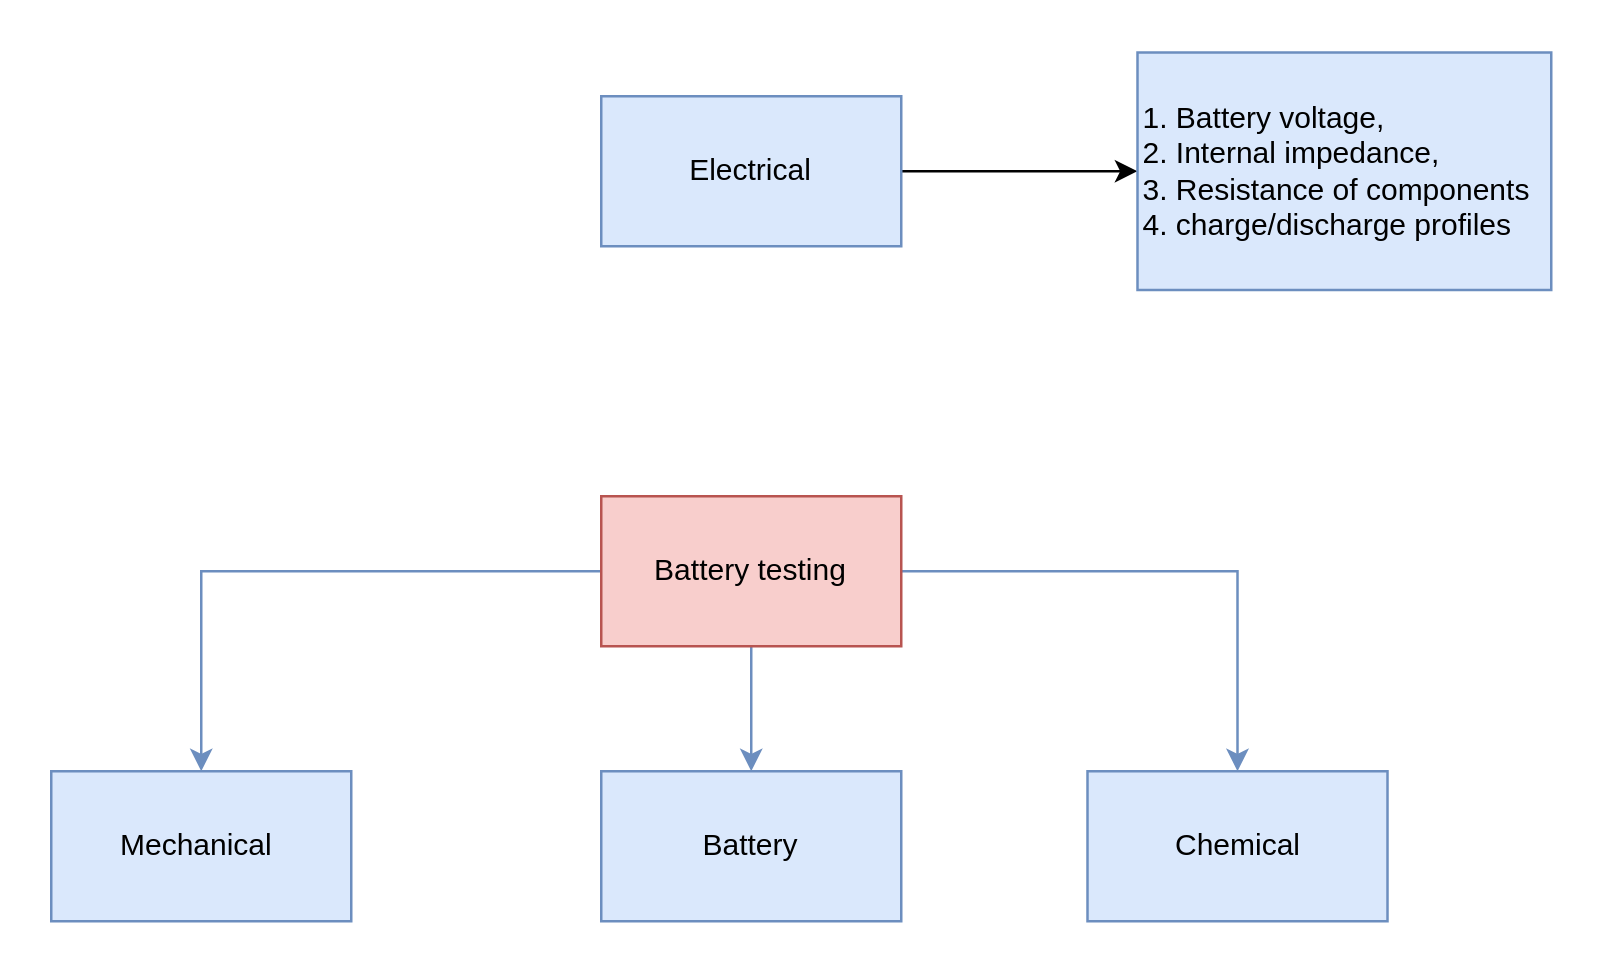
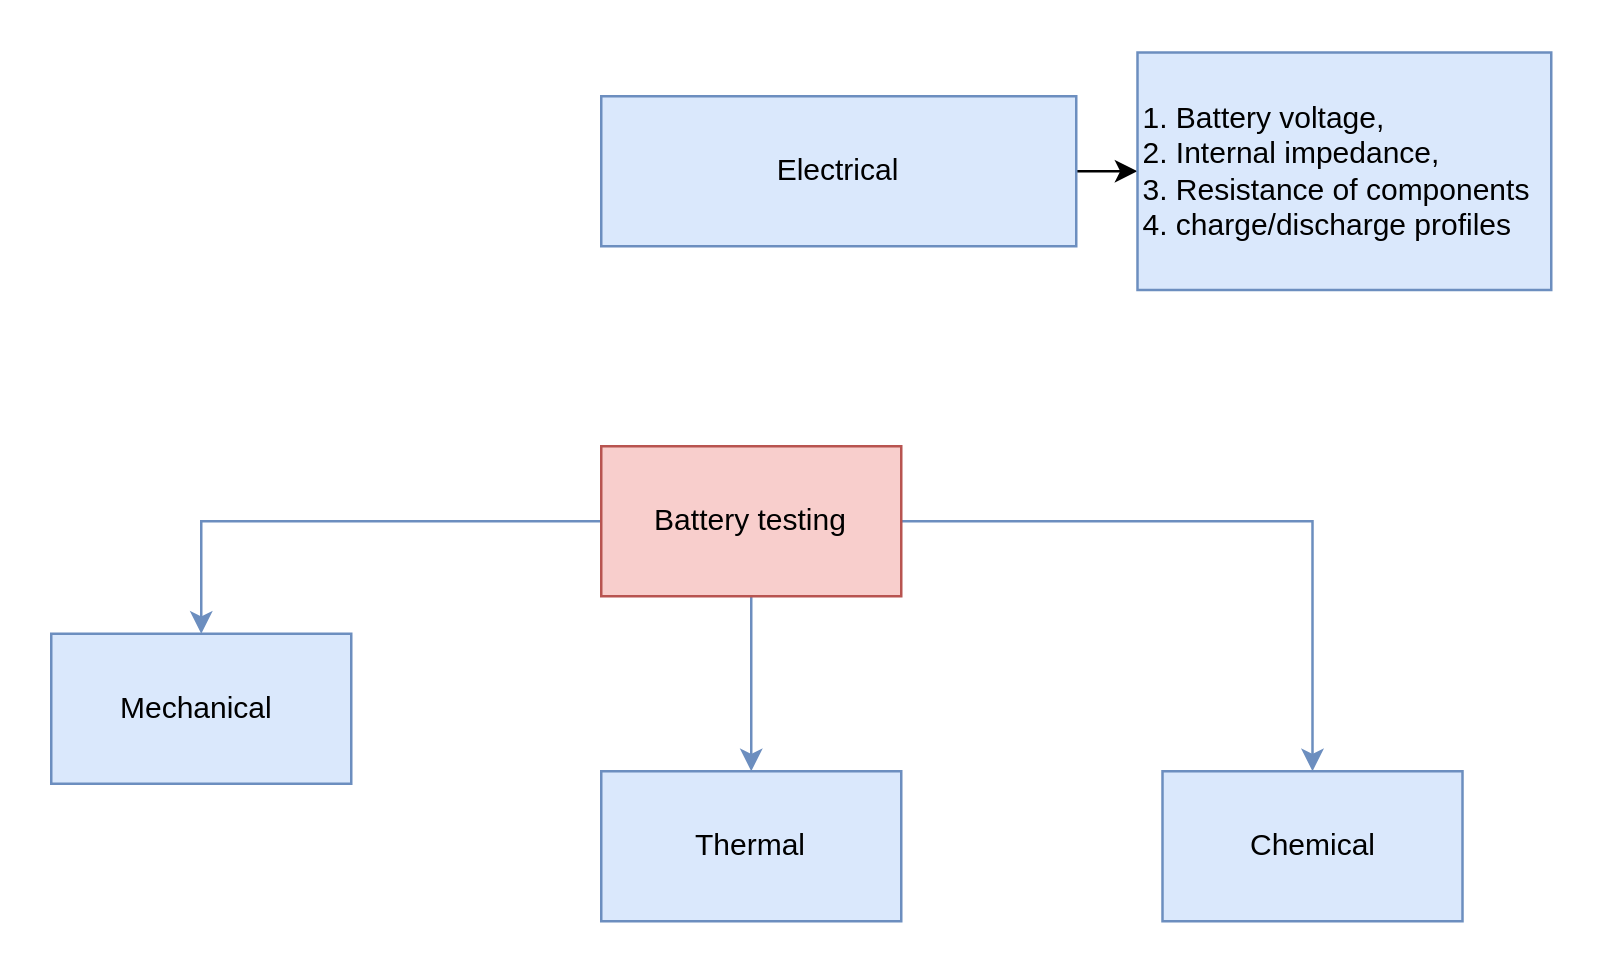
(751, 171) -> (839, 171)
(751, 571) -> (751, 521)
(201, 846) -> (201, 709)
(751, 846) -> (751, 846)
(1238, 846) -> (1313, 846)
